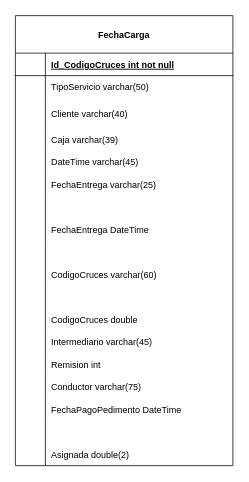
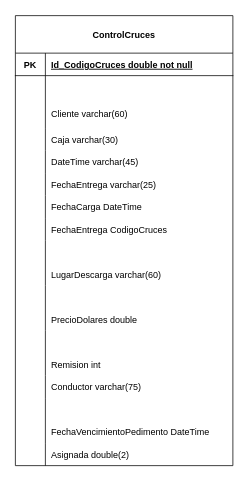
(124, 35) -> (124, 35)
none -> (30, 64)
(113, 65) -> (121, 65)
(139, 87) -> none
(95, 113) -> (95, 113)
(90, 140) -> (90, 140)
none -> (139, 207)
(102, 230) -> (112, 230)
(109, 275) -> (113, 275)
(95, 320) -> (97, 320)
(139, 342) -> none
(139, 409) -> none
none -> (139, 432)
